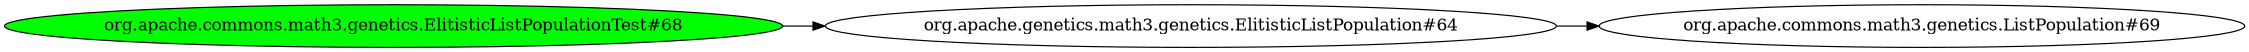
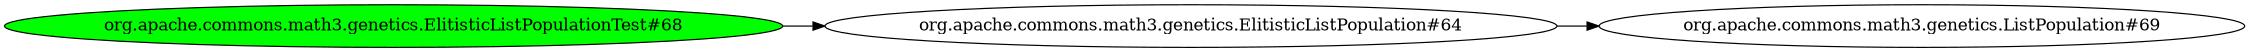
(1191, 26) -> (1191, 26)
